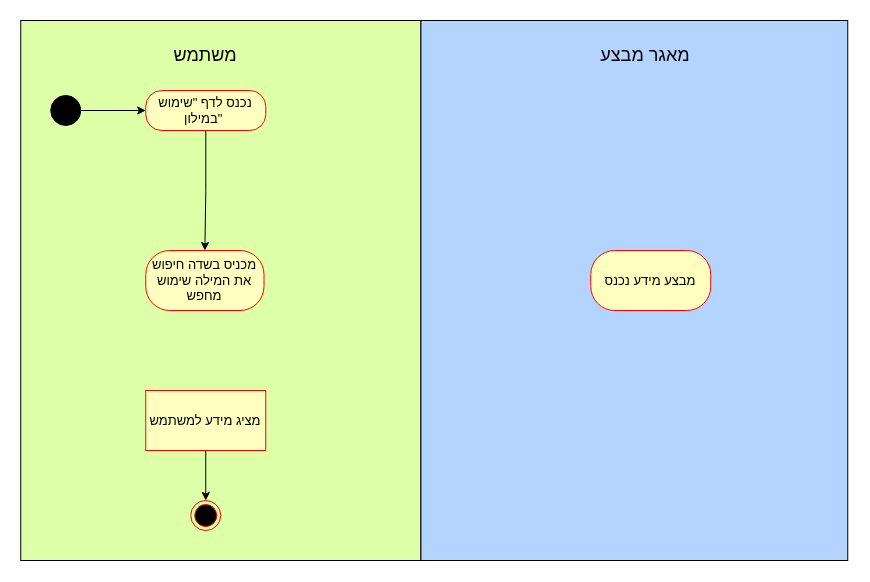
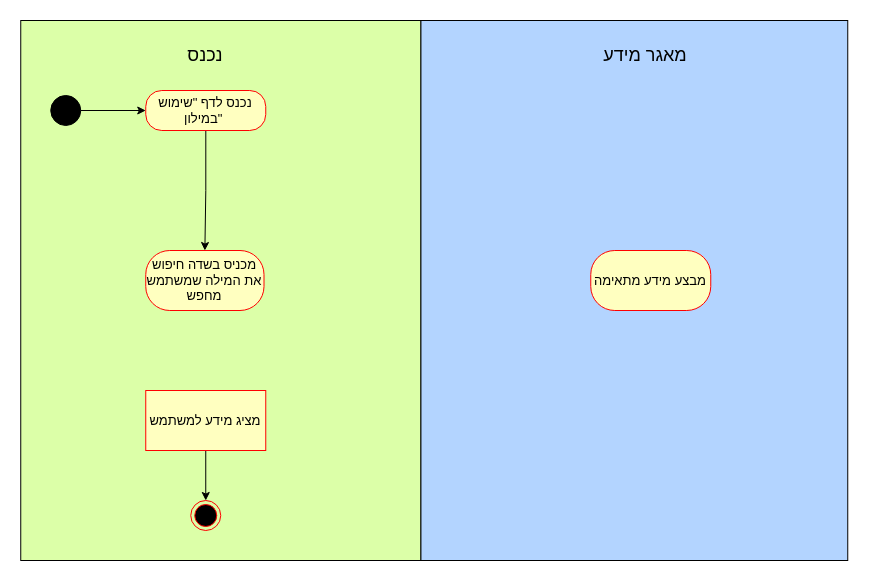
(206, 56) -> (206, 56)
(646, 56) -> (646, 56)
(205, 281) -> (205, 281)
(651, 281) -> (651, 281)
